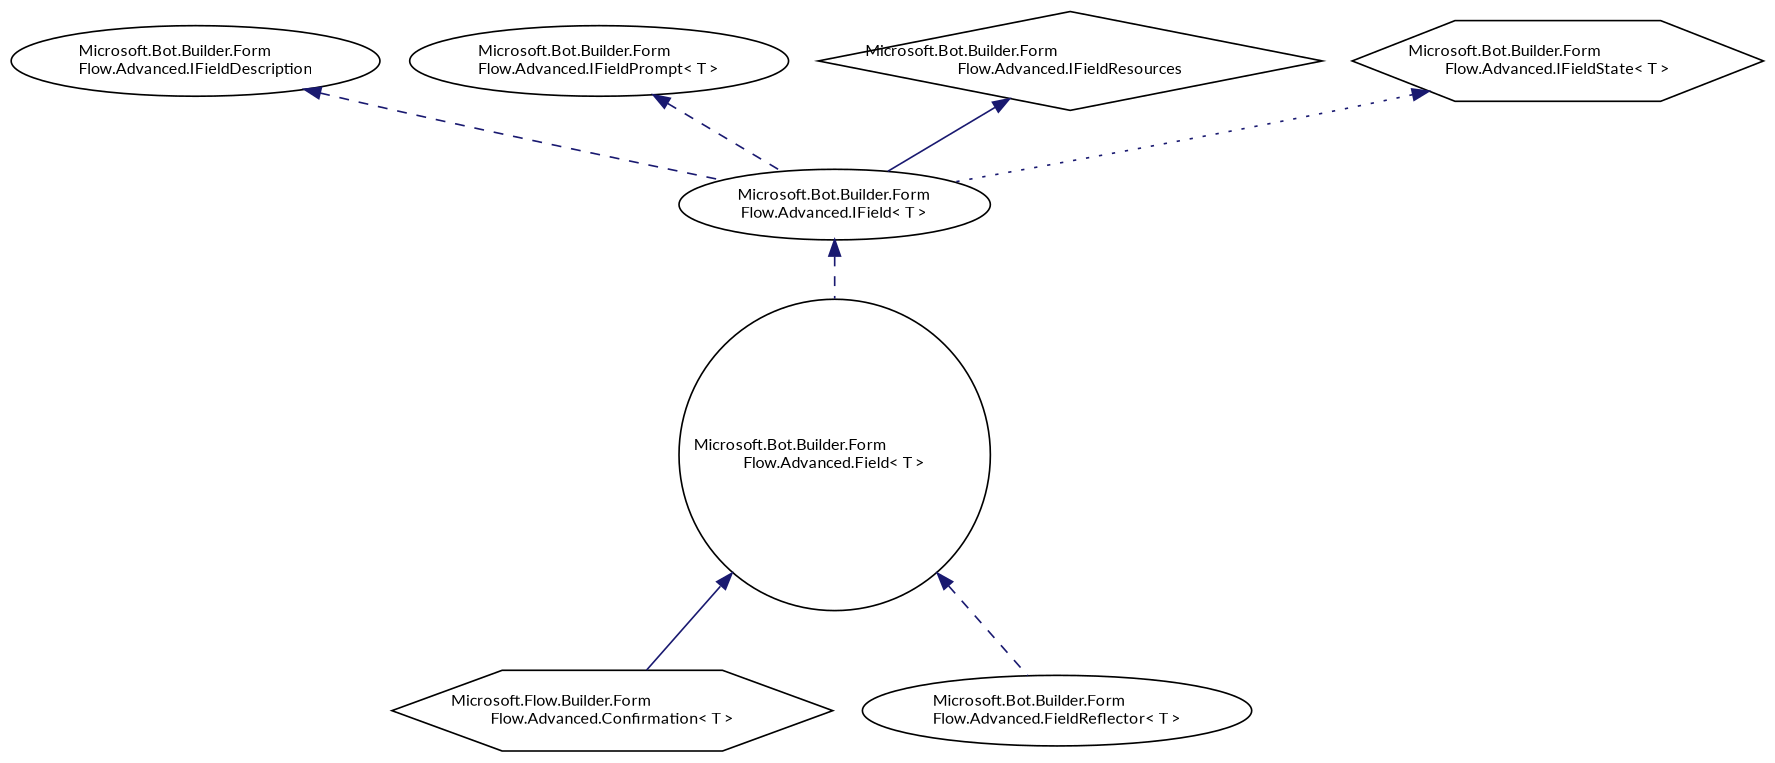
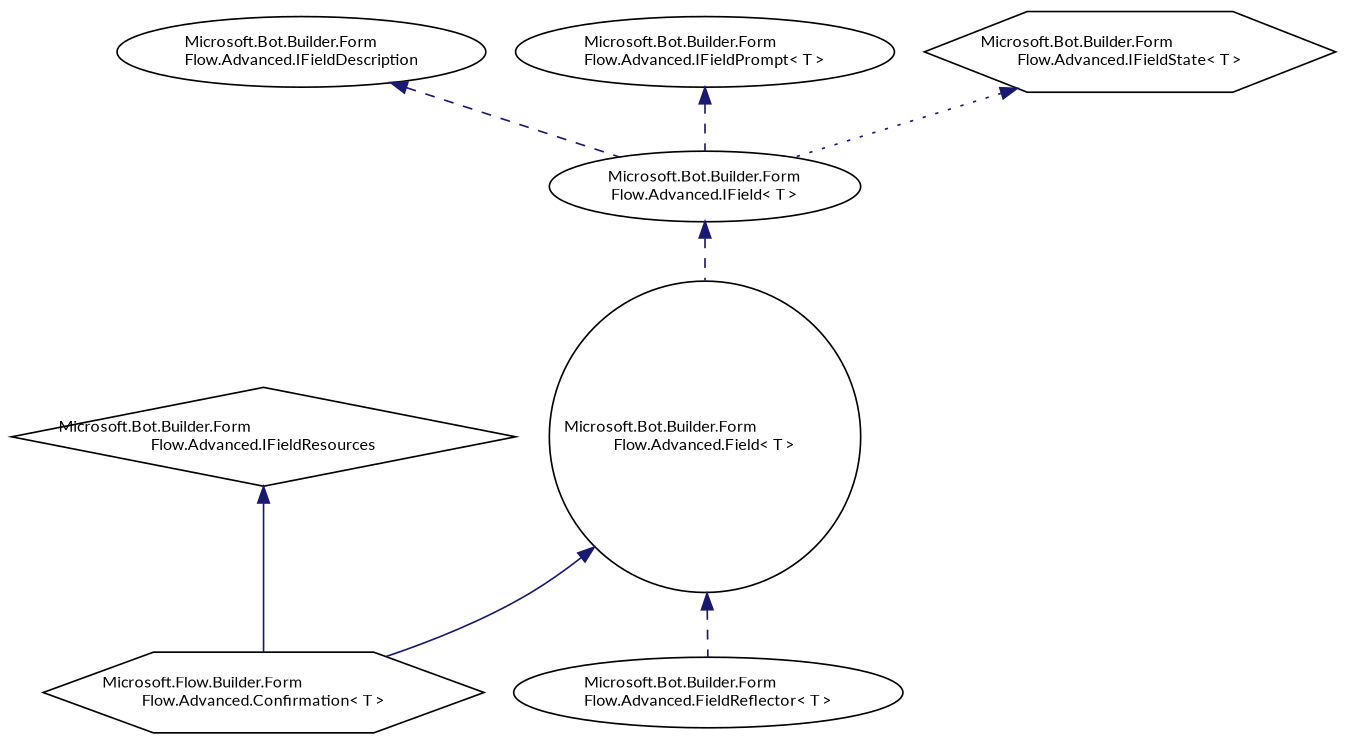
(941, 139) -> (264, 578)
